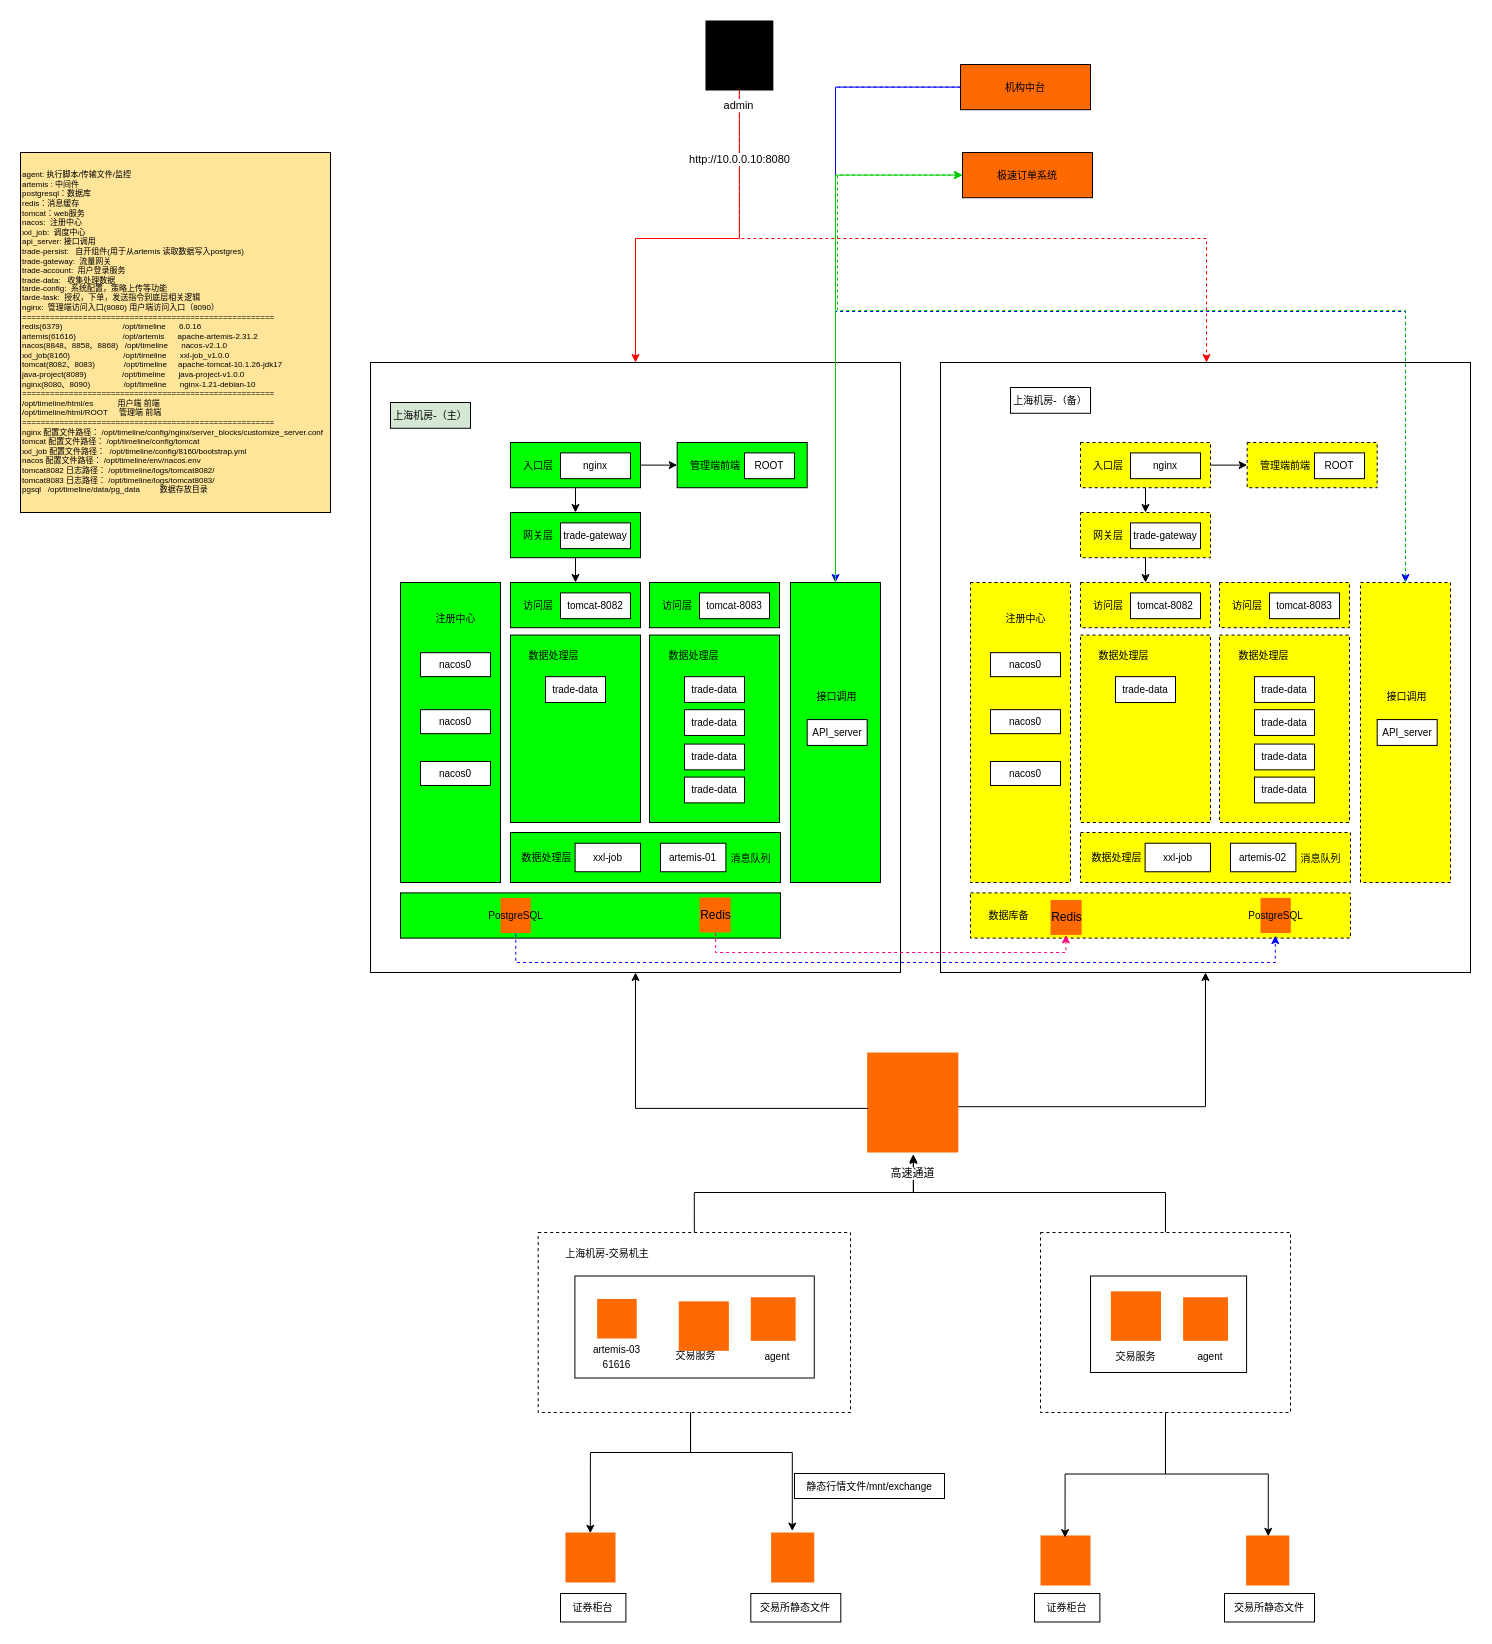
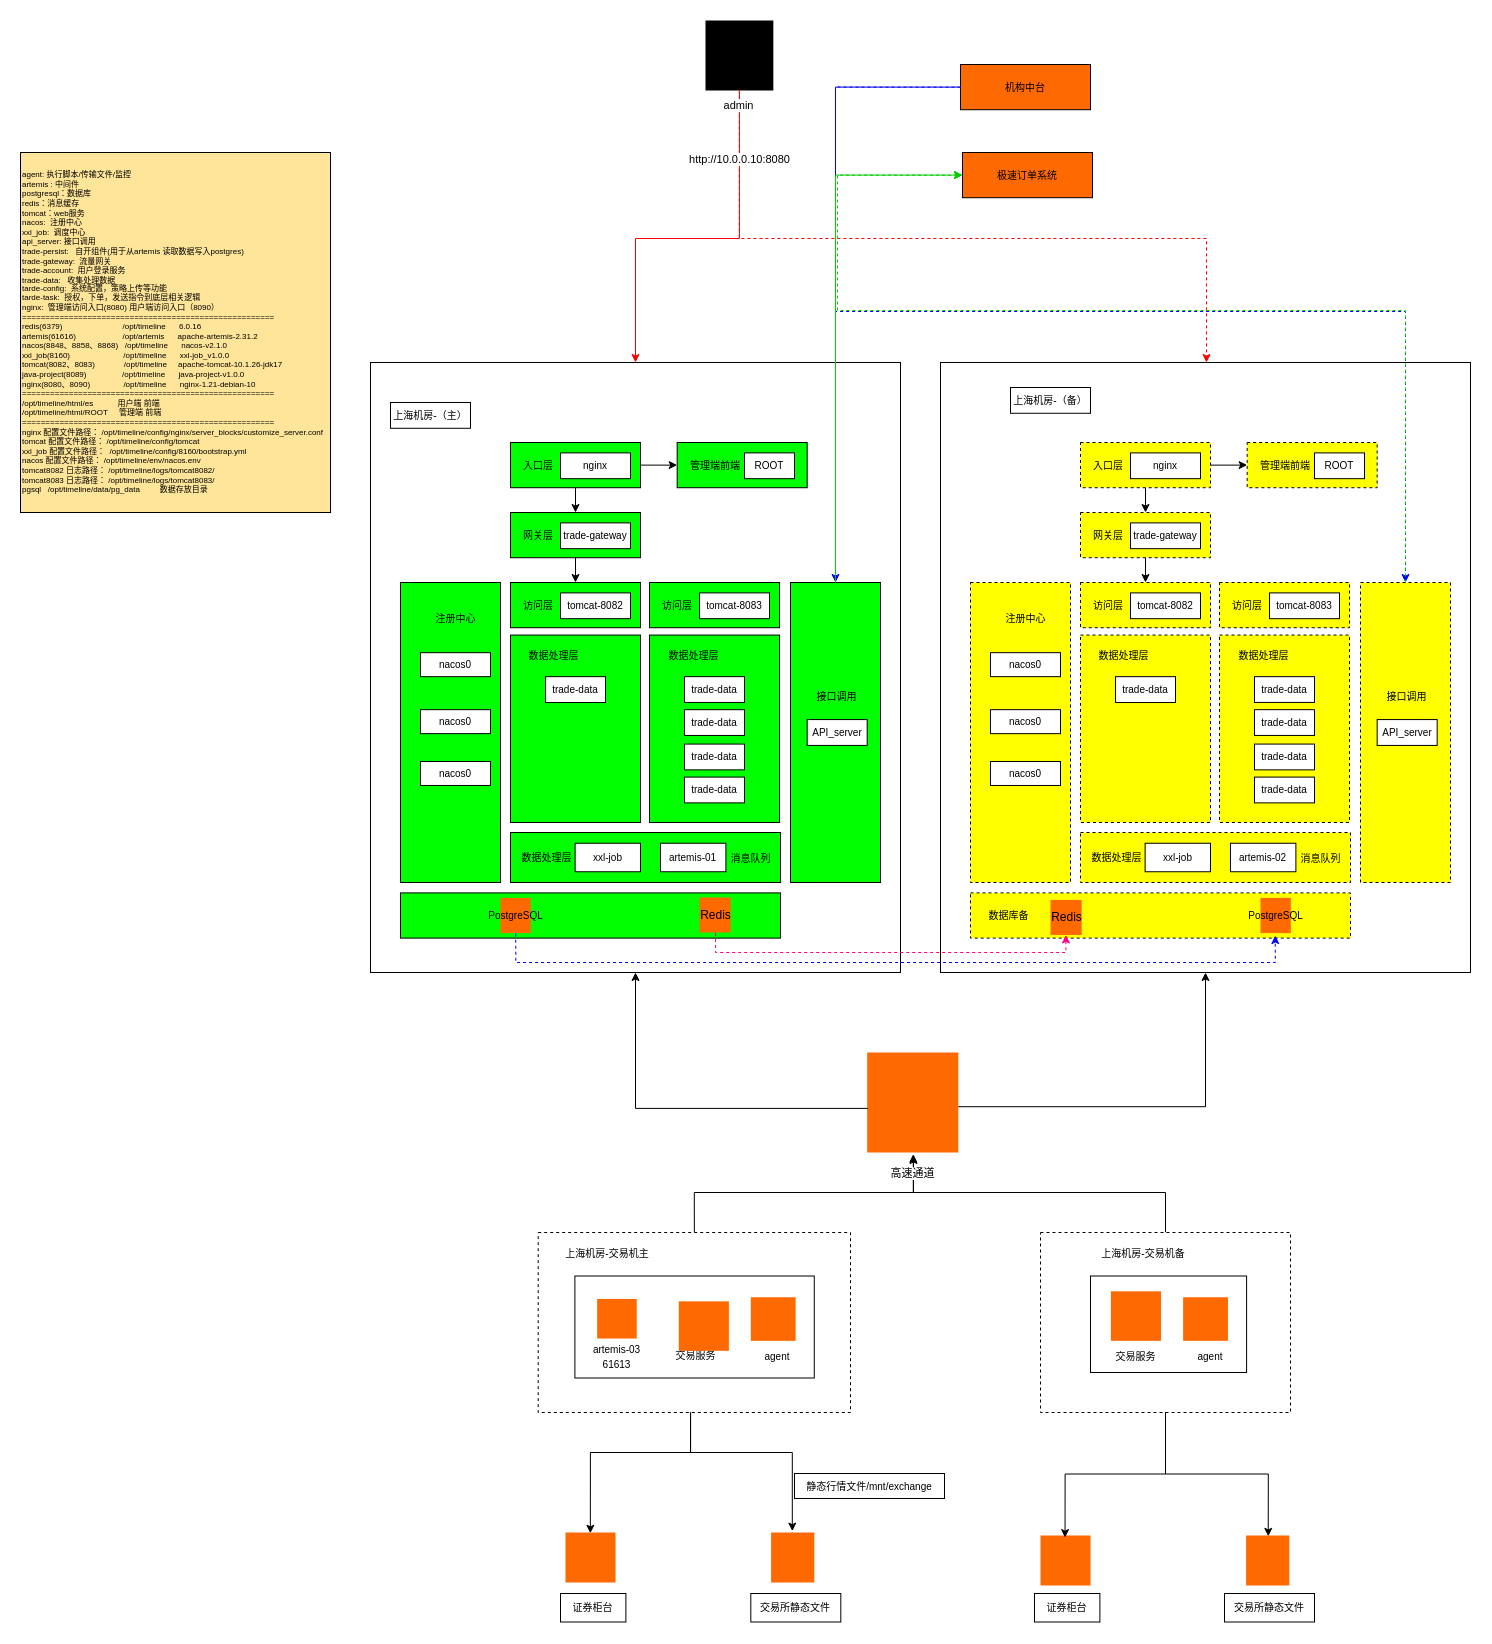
(431, 415) -> (431, 415)
none -> (1143, 1254)
(617, 1357) -> (617, 1357)
